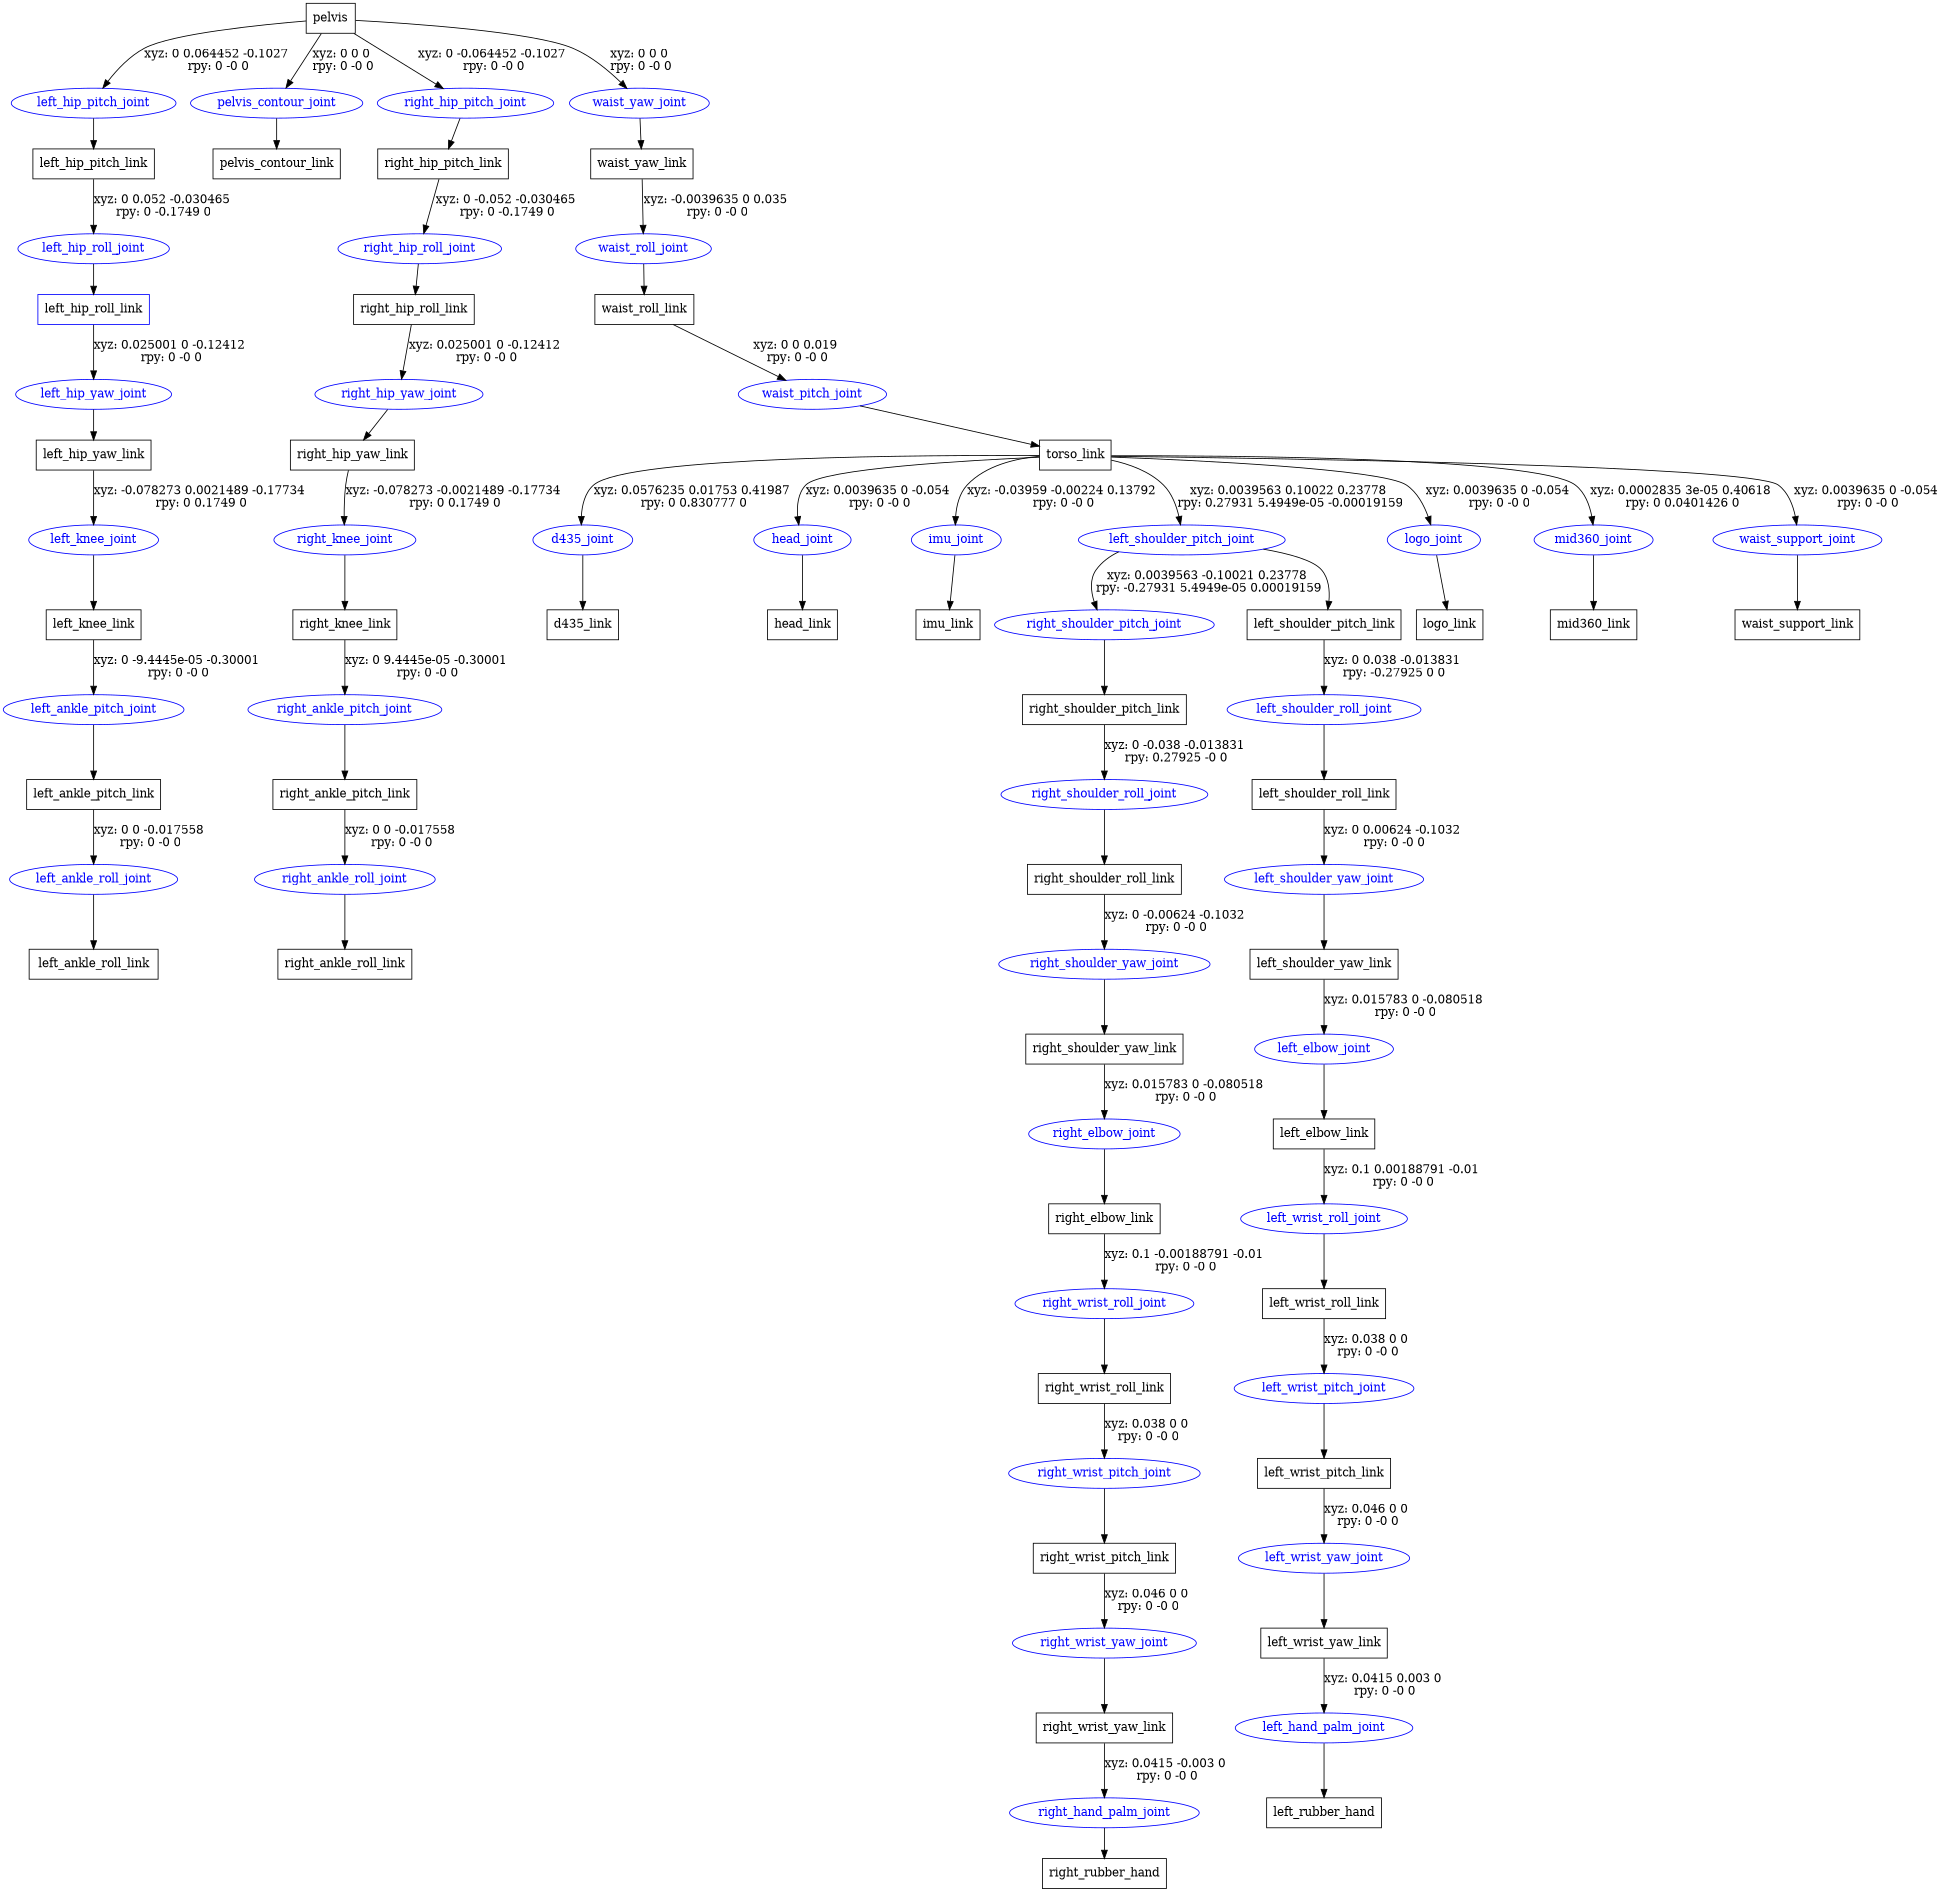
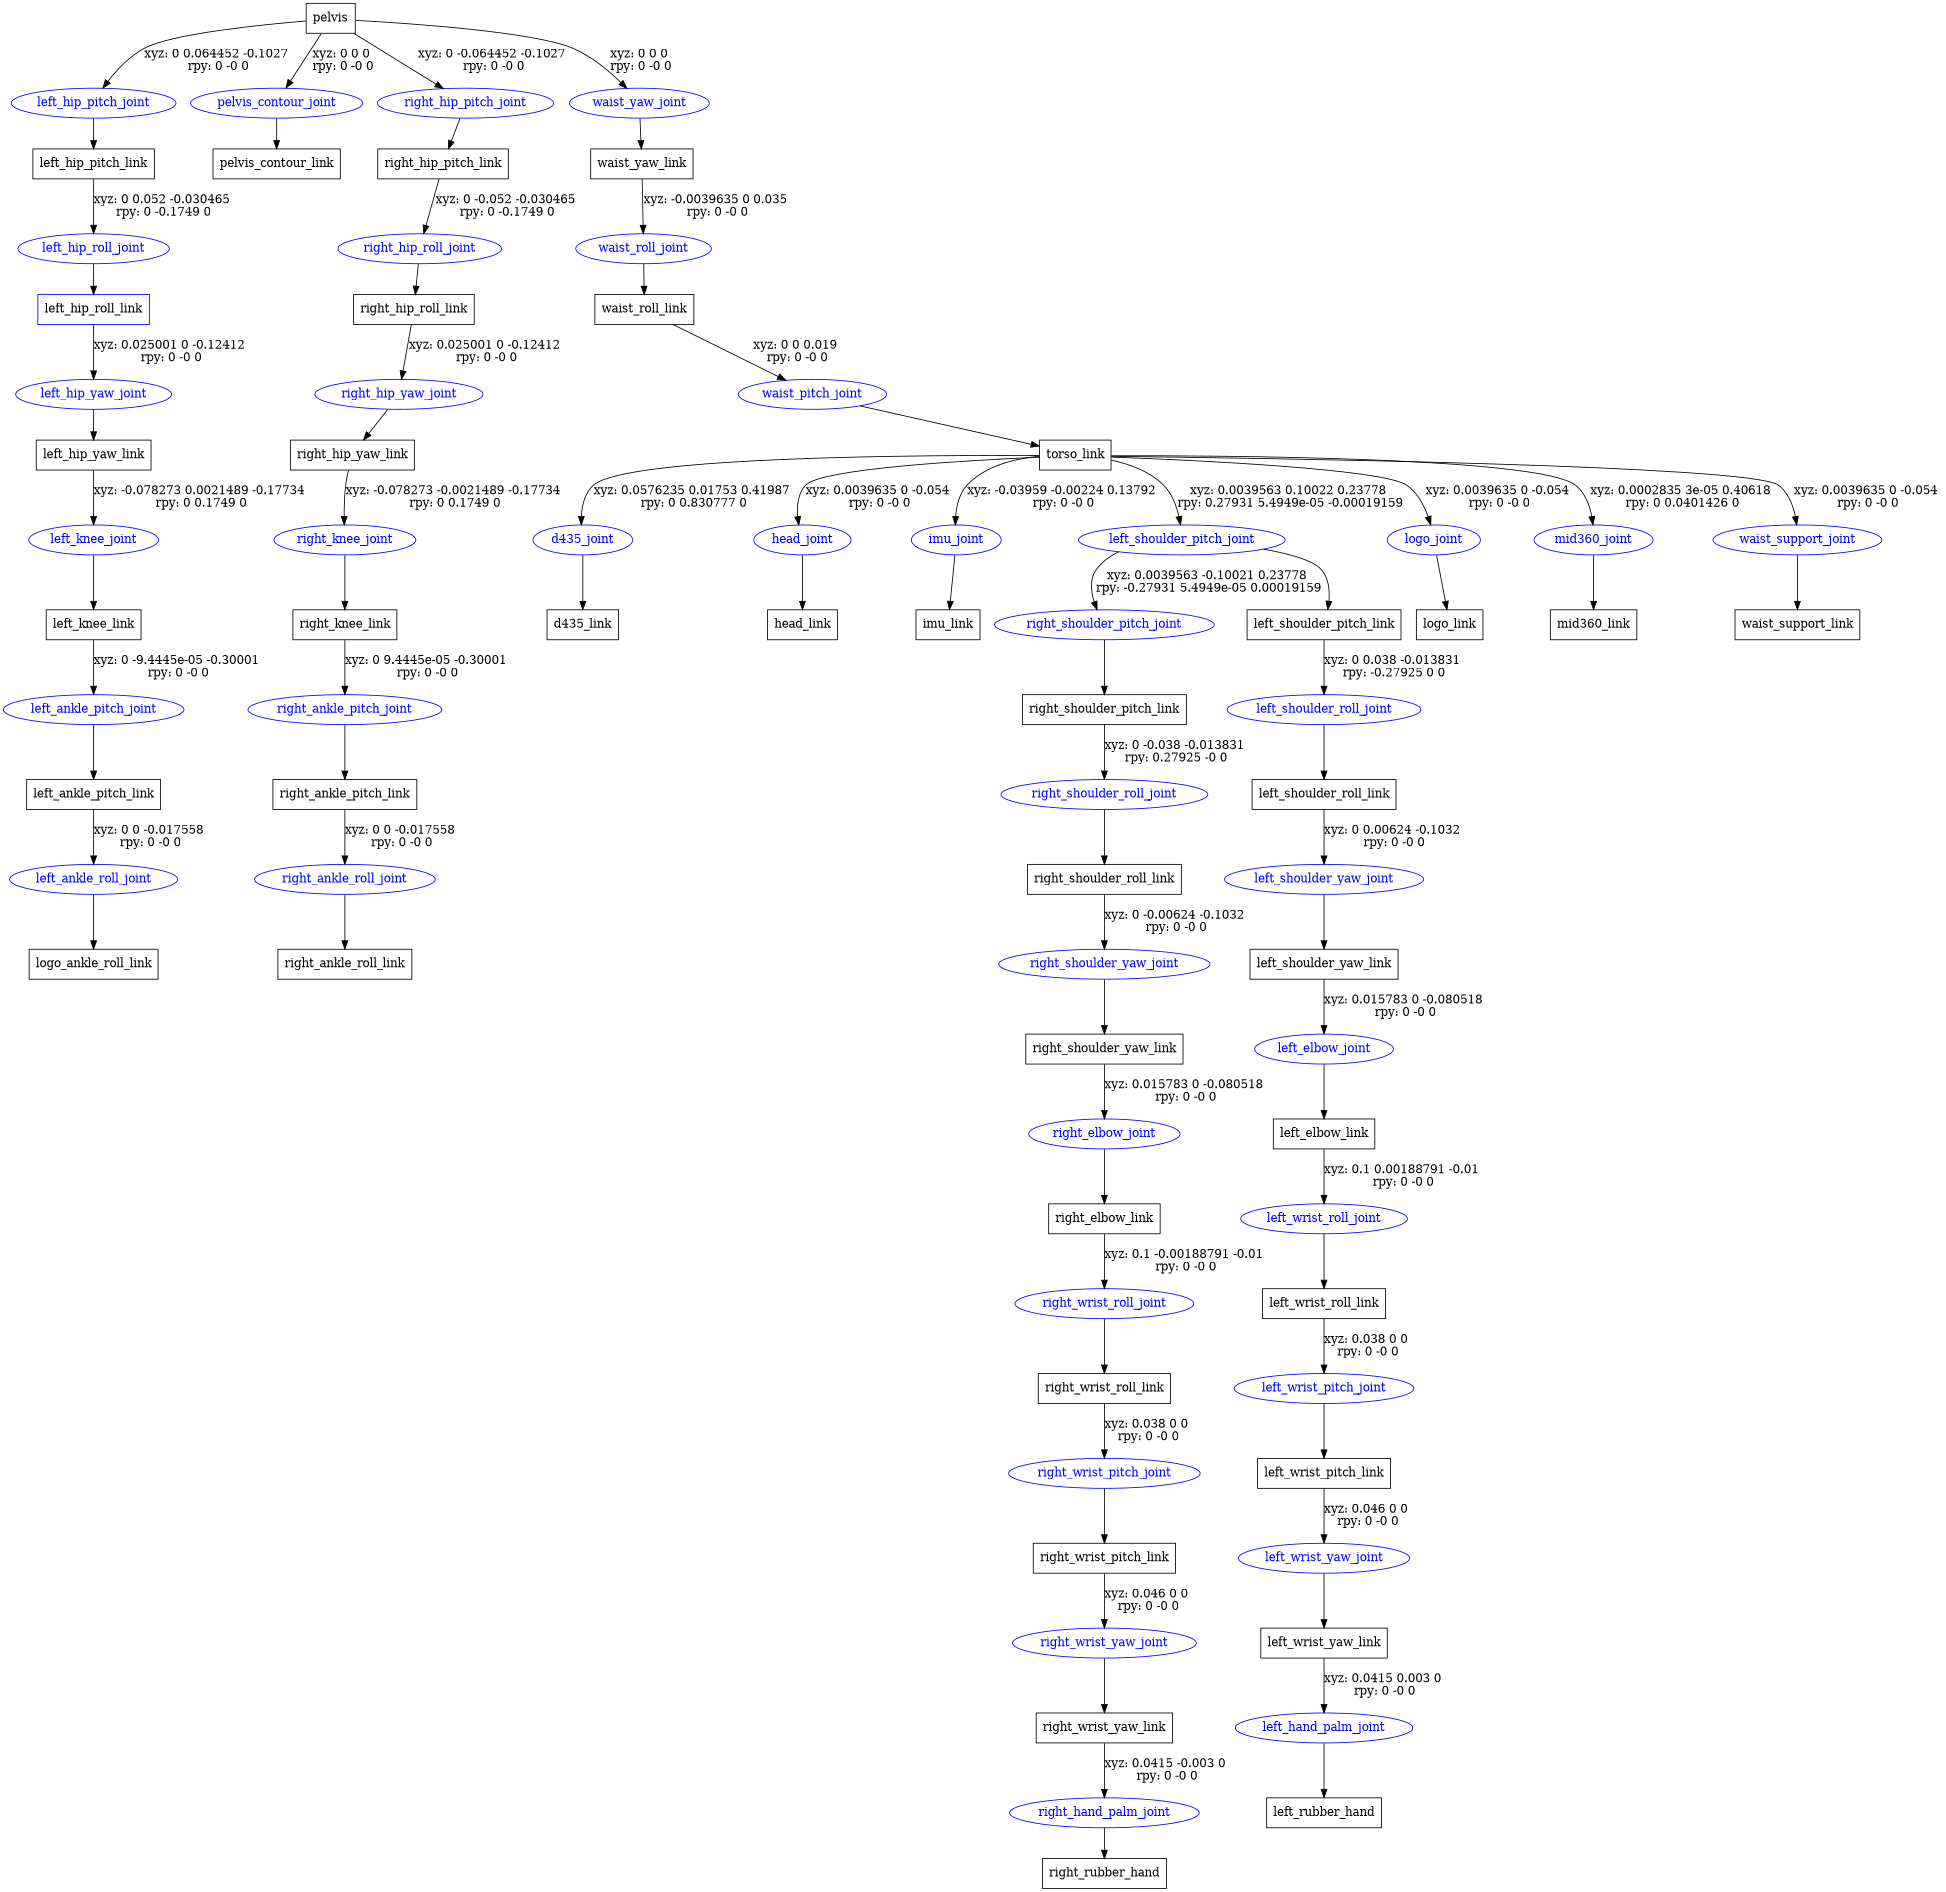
(94, 964) -> (94, 964)
